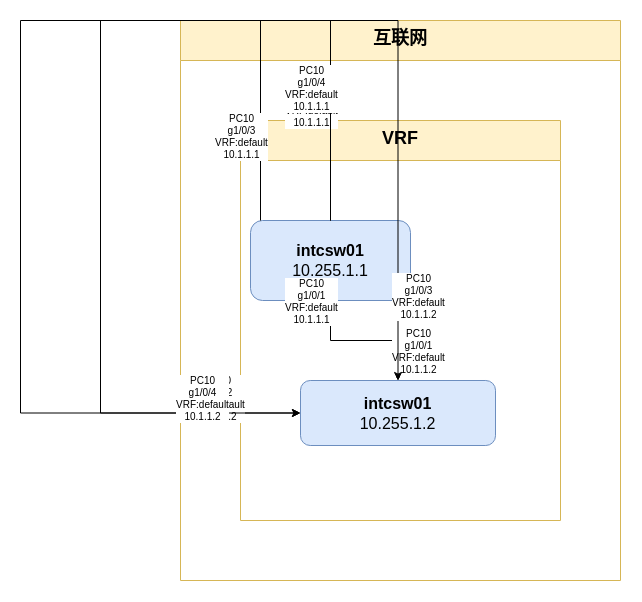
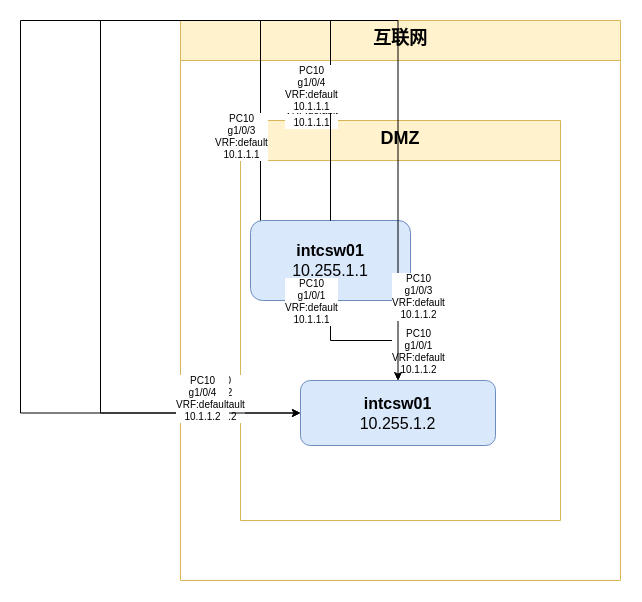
(400, 138) -> (400, 138)
